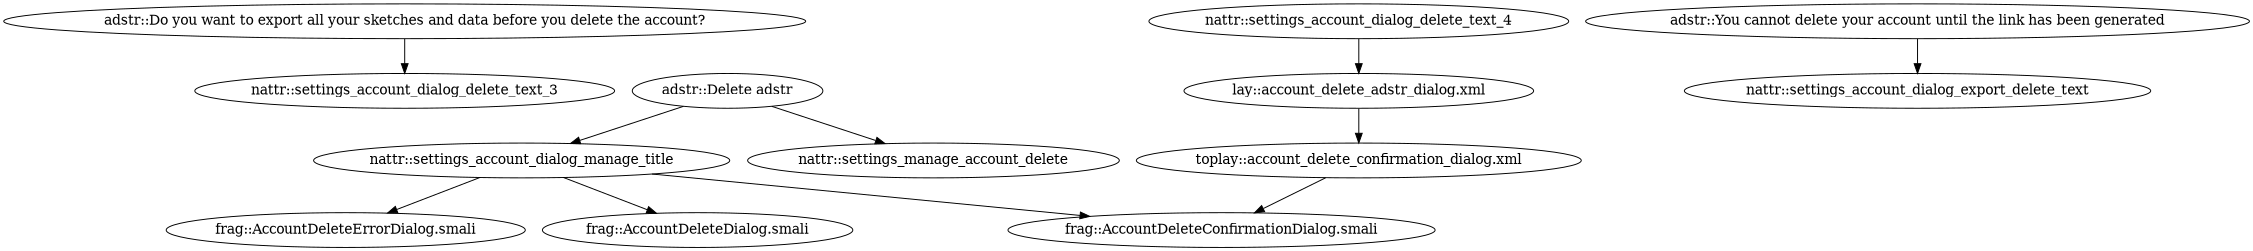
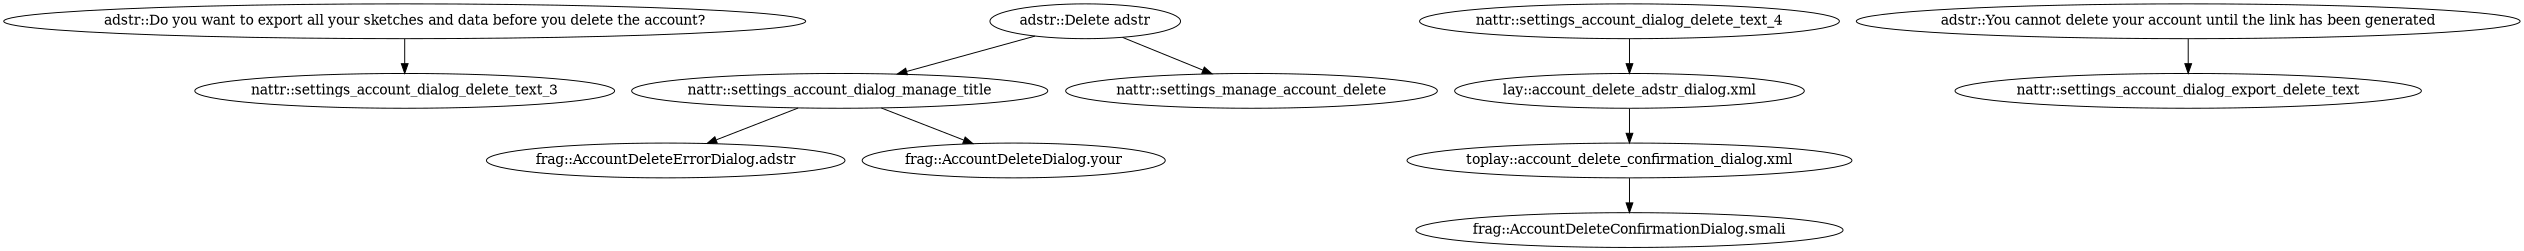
(866, 195) -> none
(346, 230) -> (666, 160)
(698, 230) -> (1014, 160)
